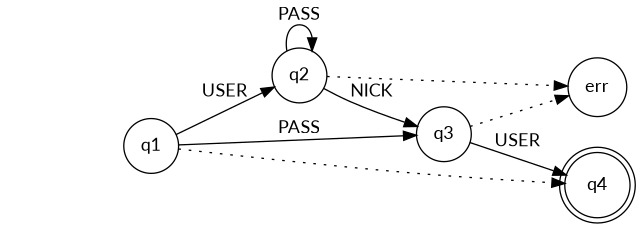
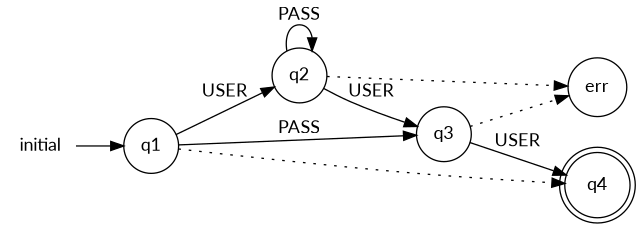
(372, 92) -> (372, 92)
none -> (40, 146)
